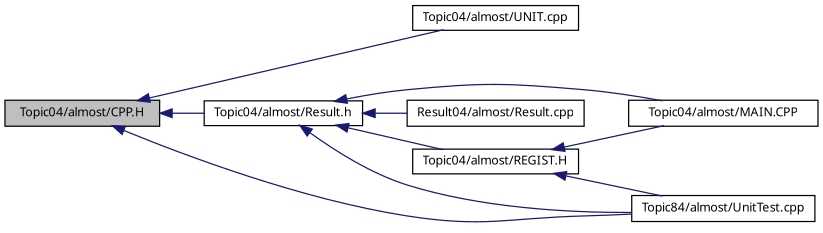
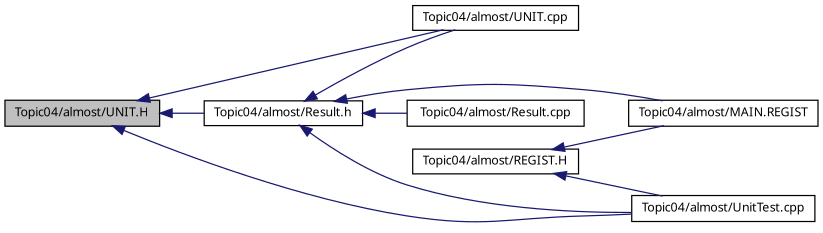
(82, 113) -> (82, 113)
(496, 113) -> (496, 113)
(723, 113) -> (723, 113)
(396, 139) -> (383, 59)
(723, 209) -> (723, 209)
